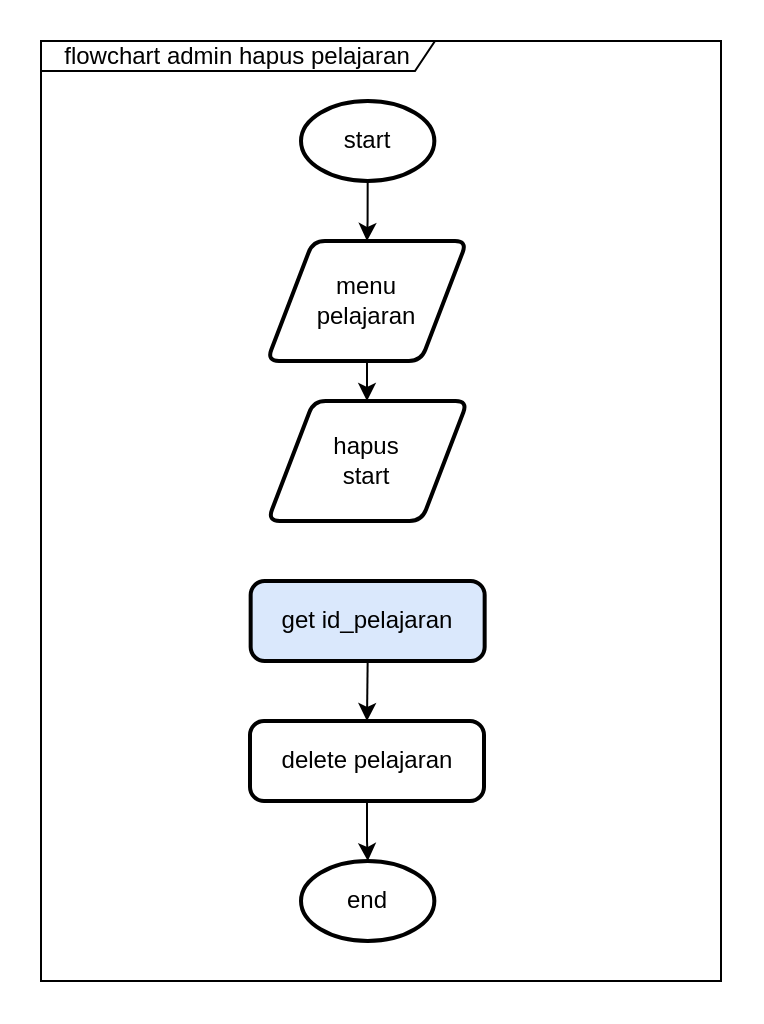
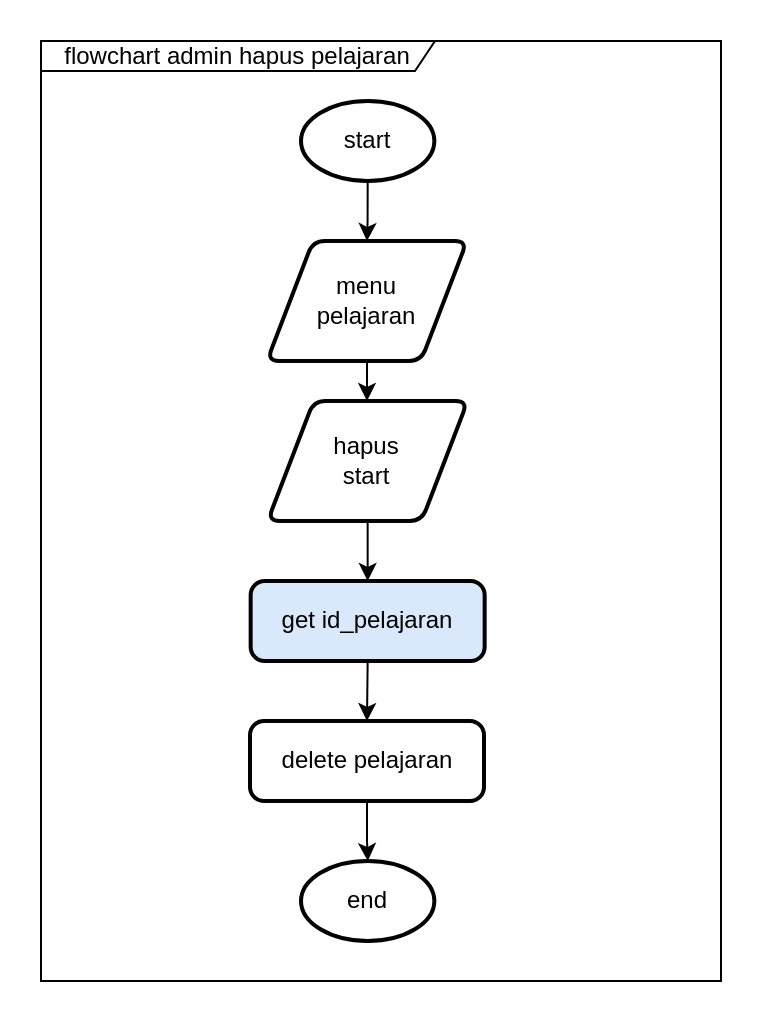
none -> (368, 544)
